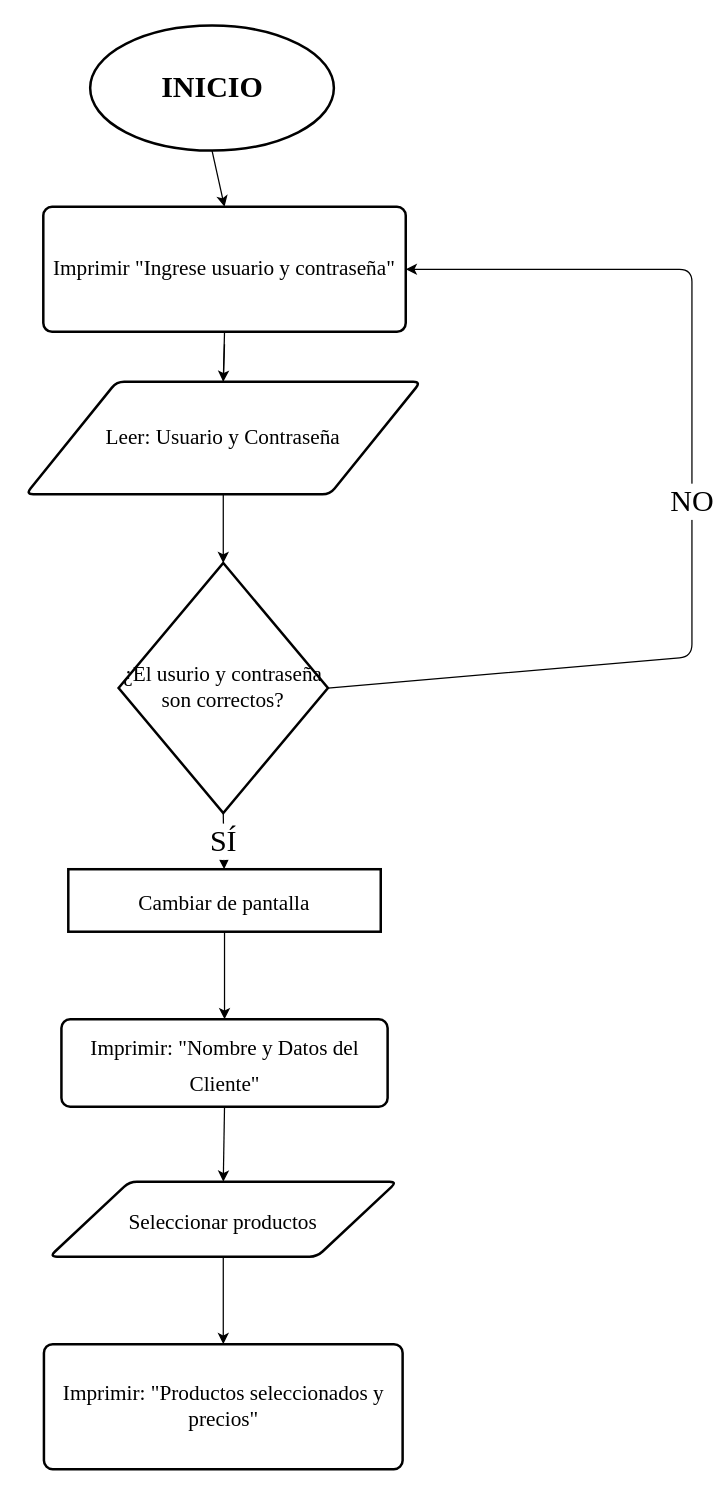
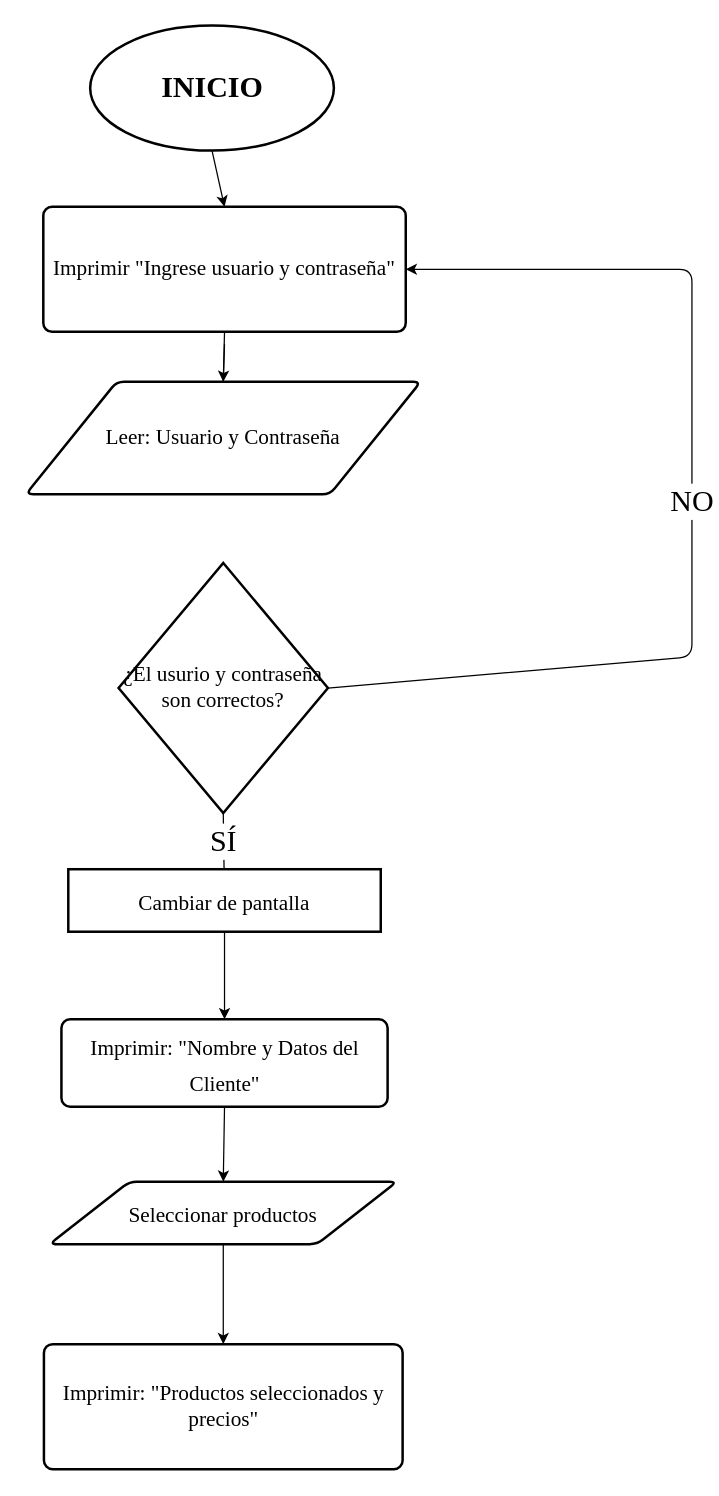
(223, 525) -> none
(224, 859) -> (224, 862)
(223, 1219) -> (223, 1213)
